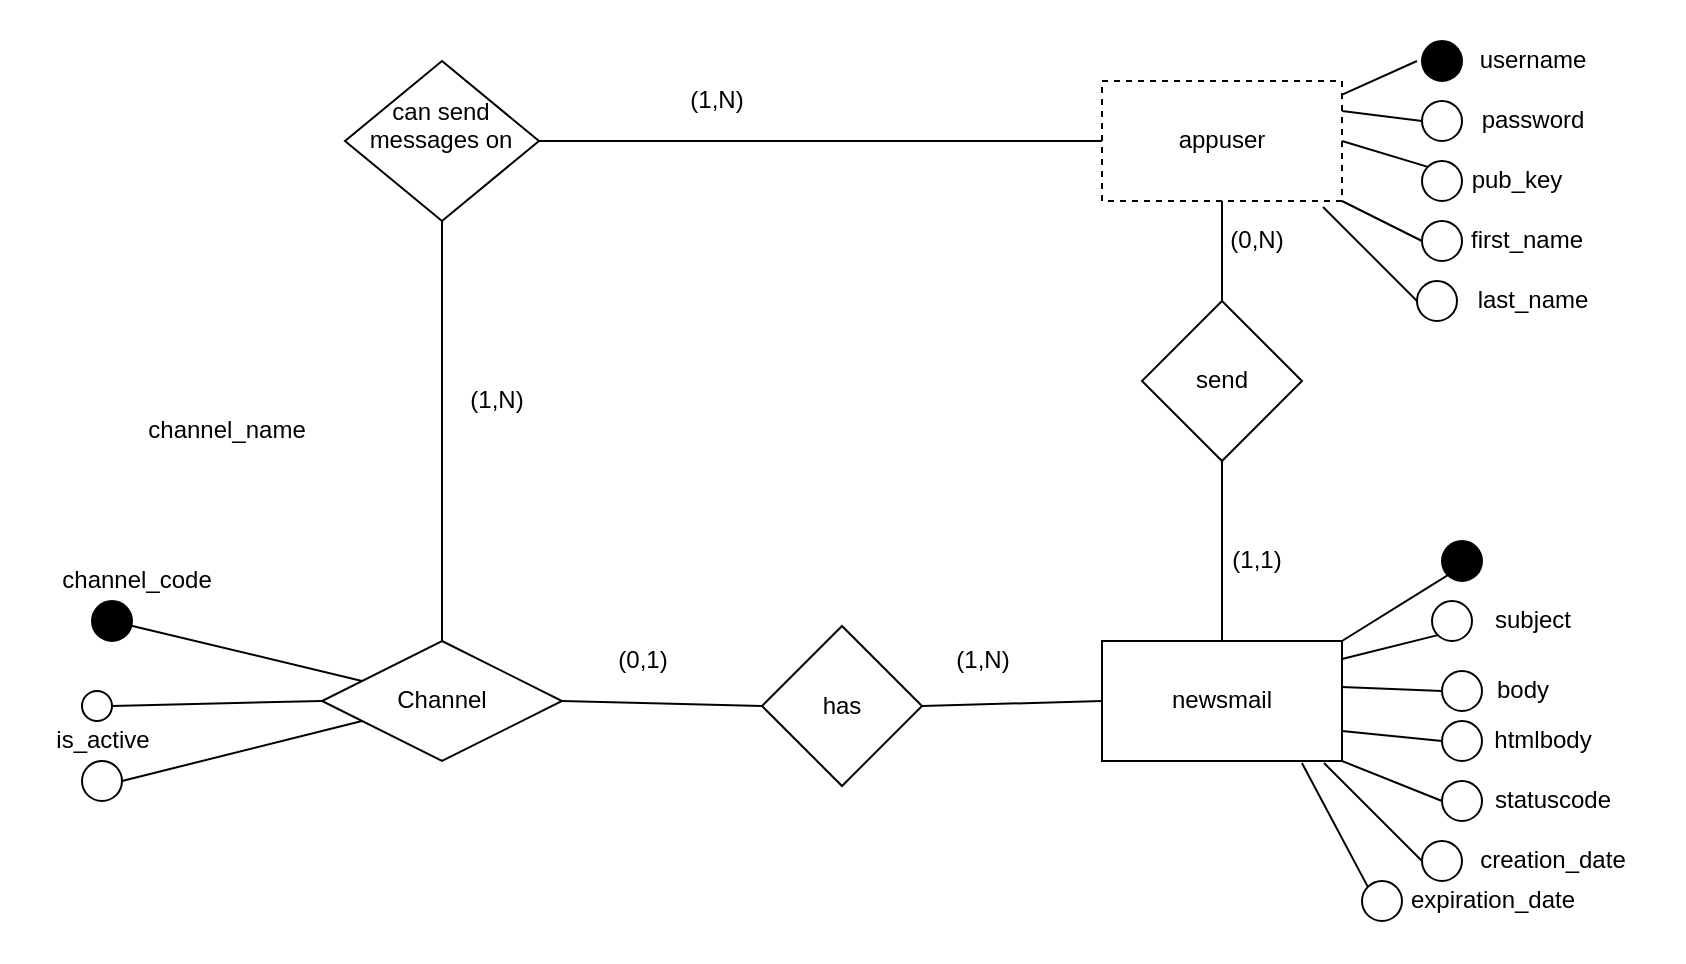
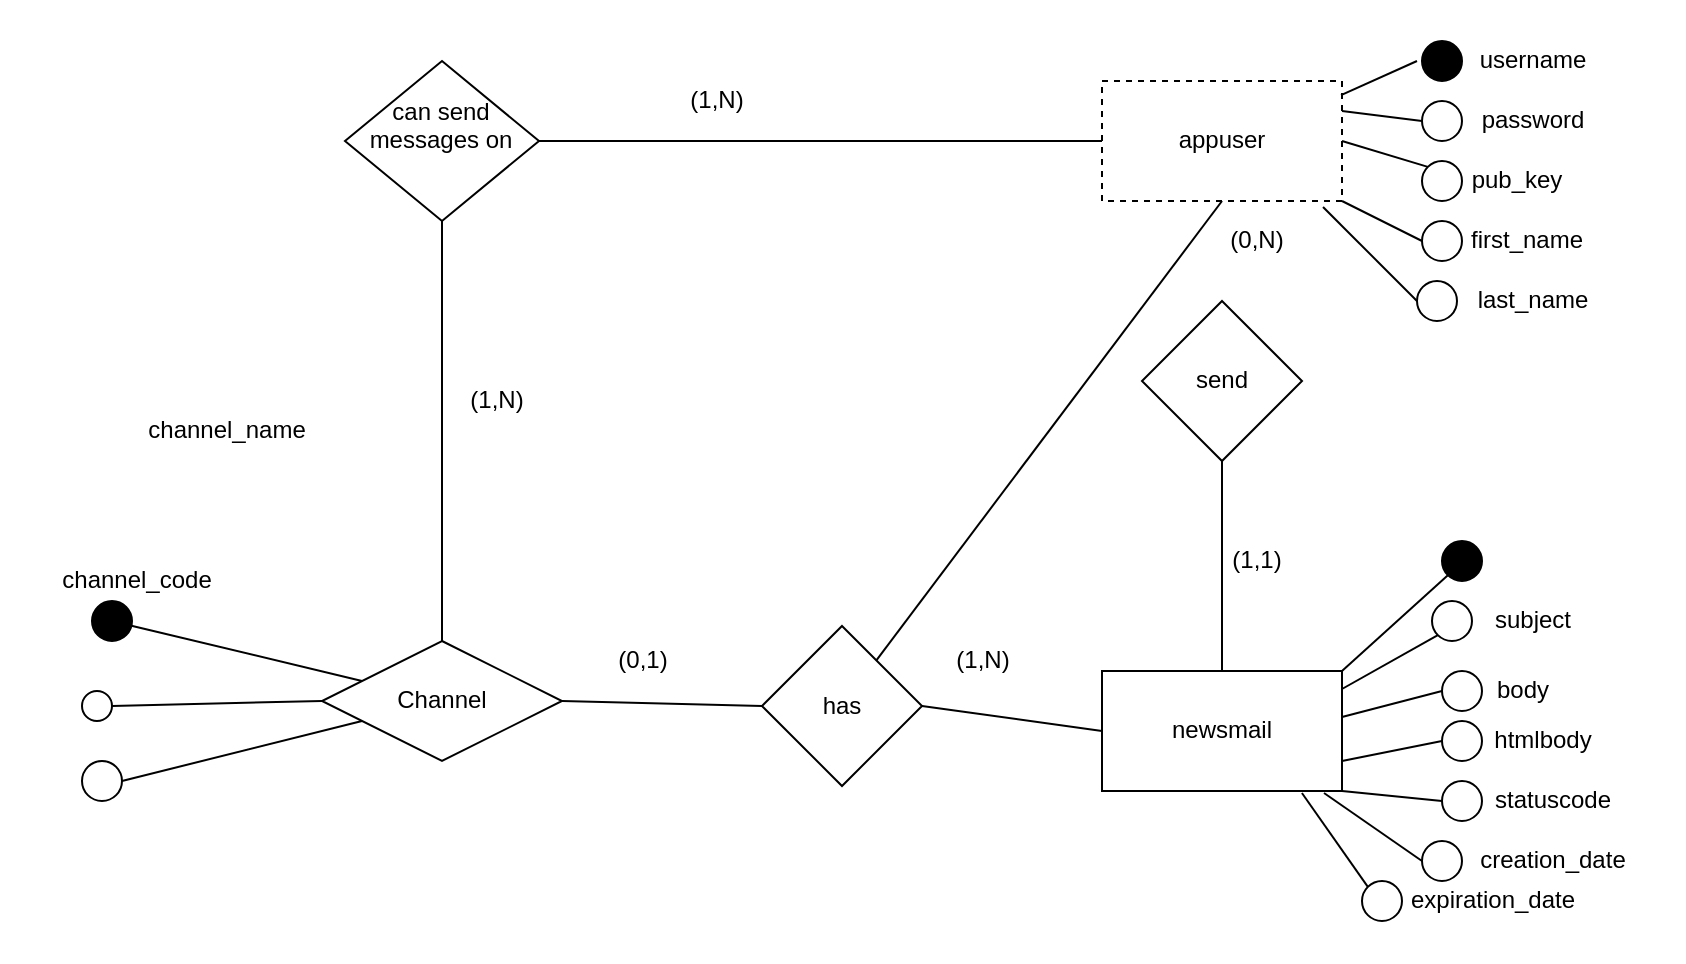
(1222, 251) -> (1050, 429)
(1222, 701) -> (1222, 731)
(102, 741) -> none
